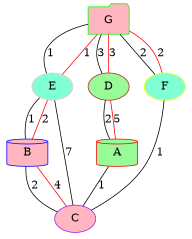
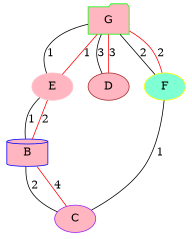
(52, 87) -> (52, 87)
(109, 87) -> (109, 87)
(64, 153) -> none
(117, 153) -> none
